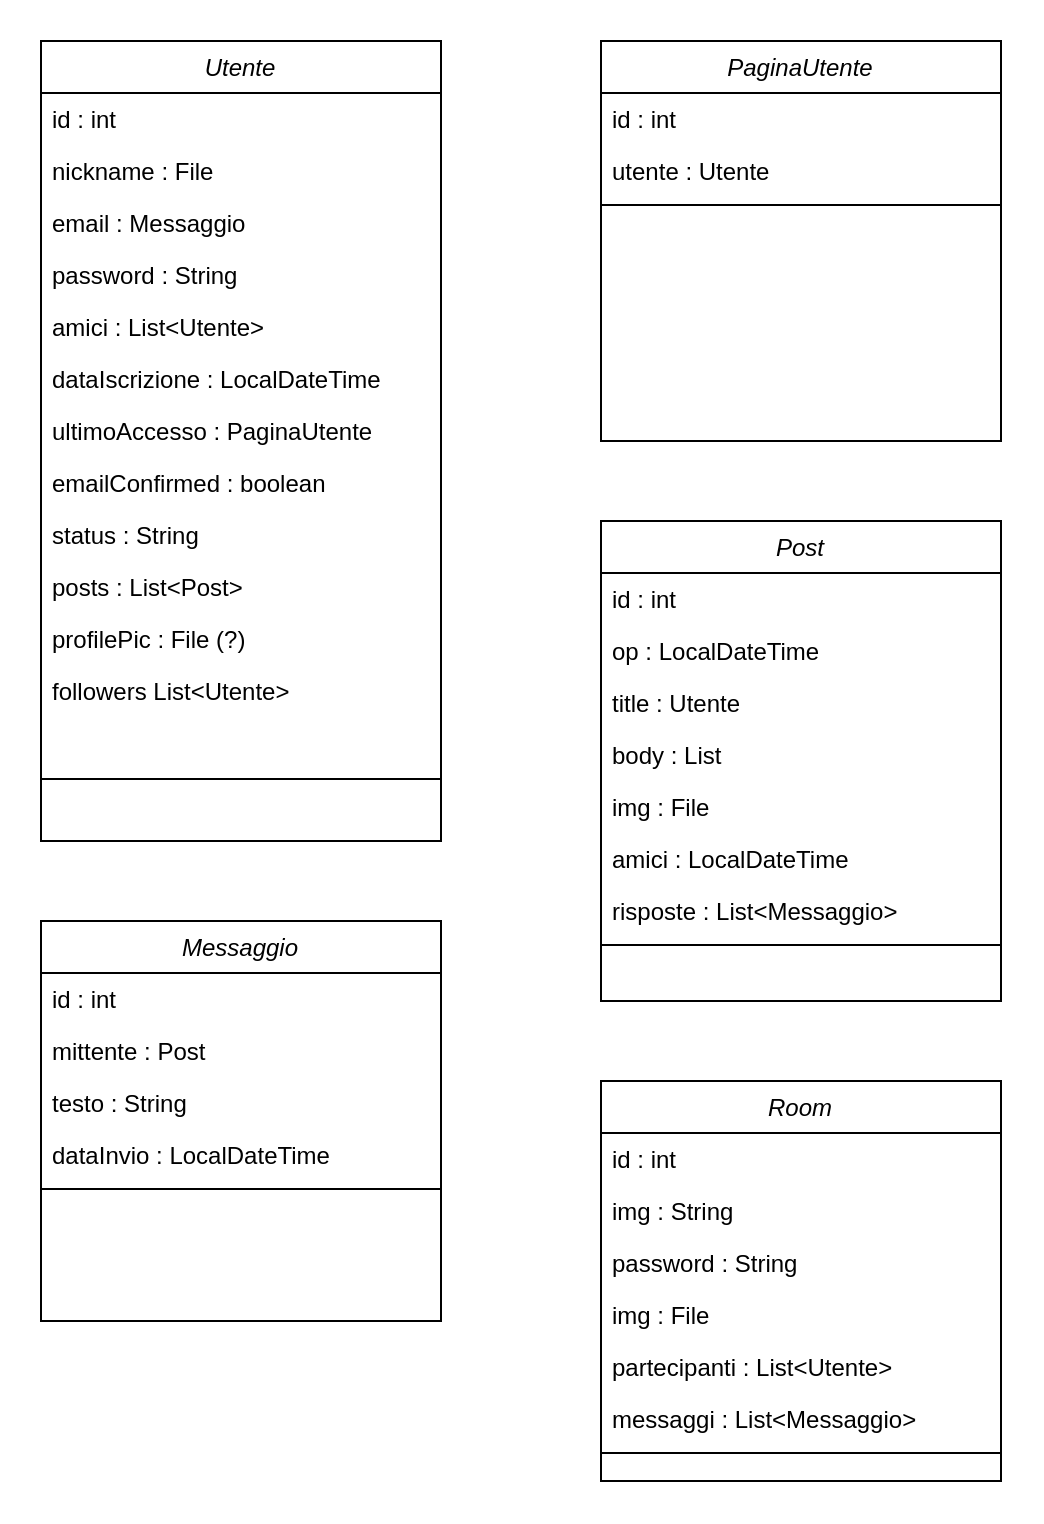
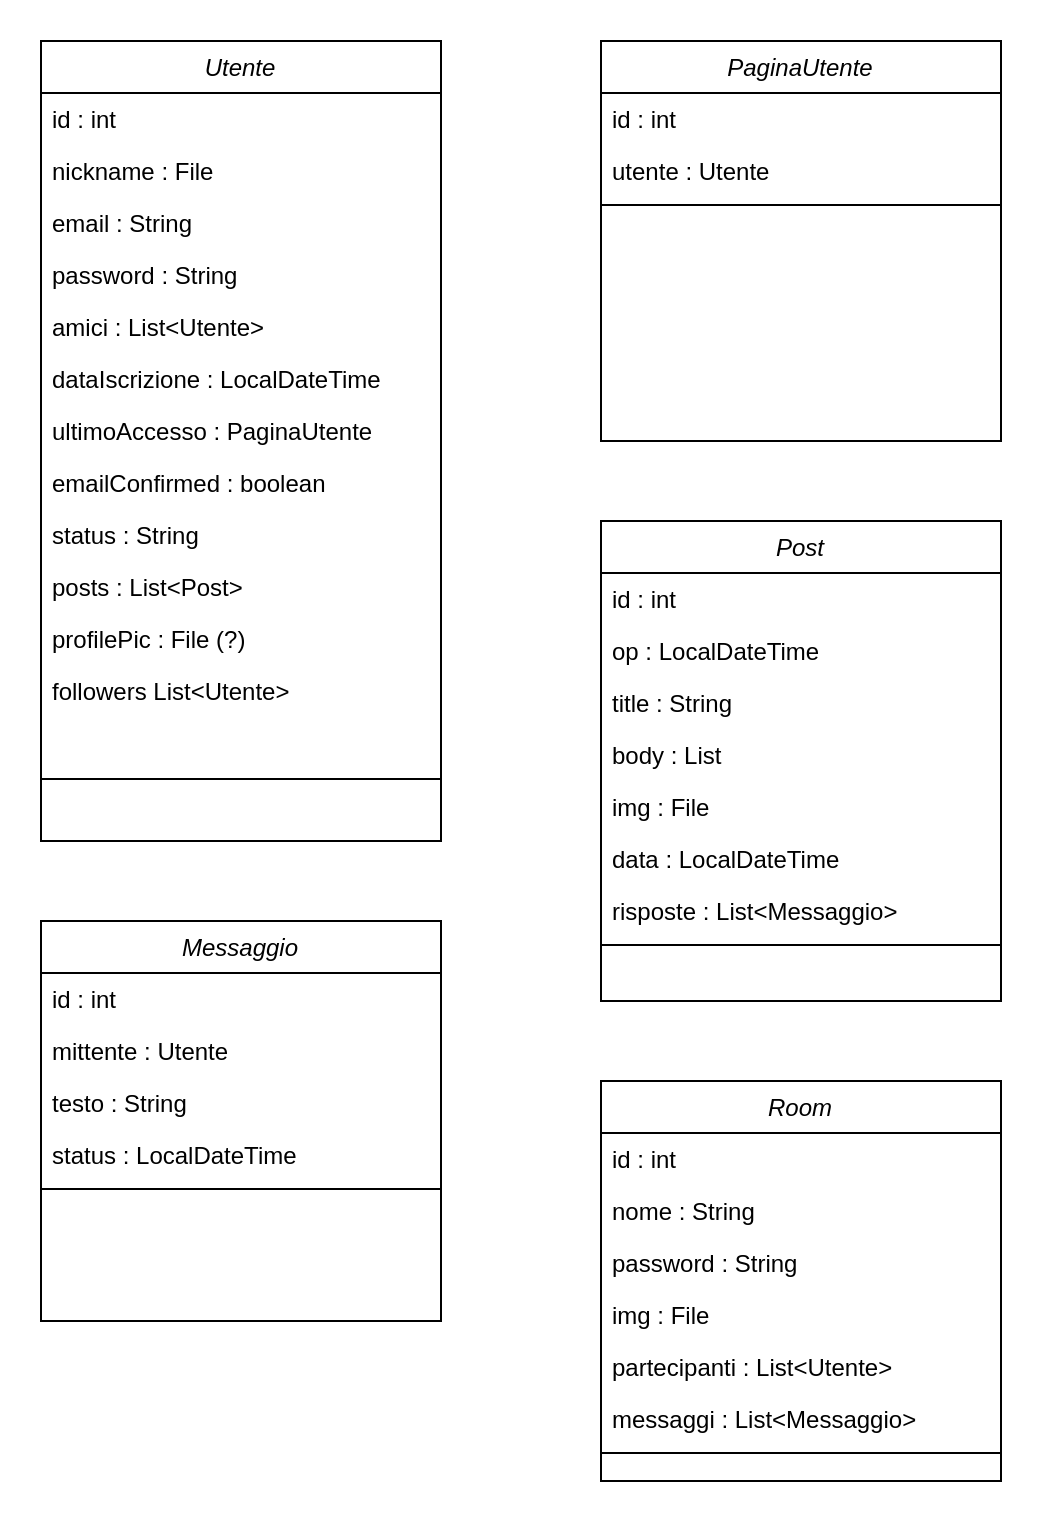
(148, 224) -> (127, 224)
(690, 704) -> (687, 704)
(731, 860) -> (731, 860)
(140, 1052) -> (154, 1052)
(201, 1156) -> (184, 1156)
(677, 1212) -> (687, 1212)
